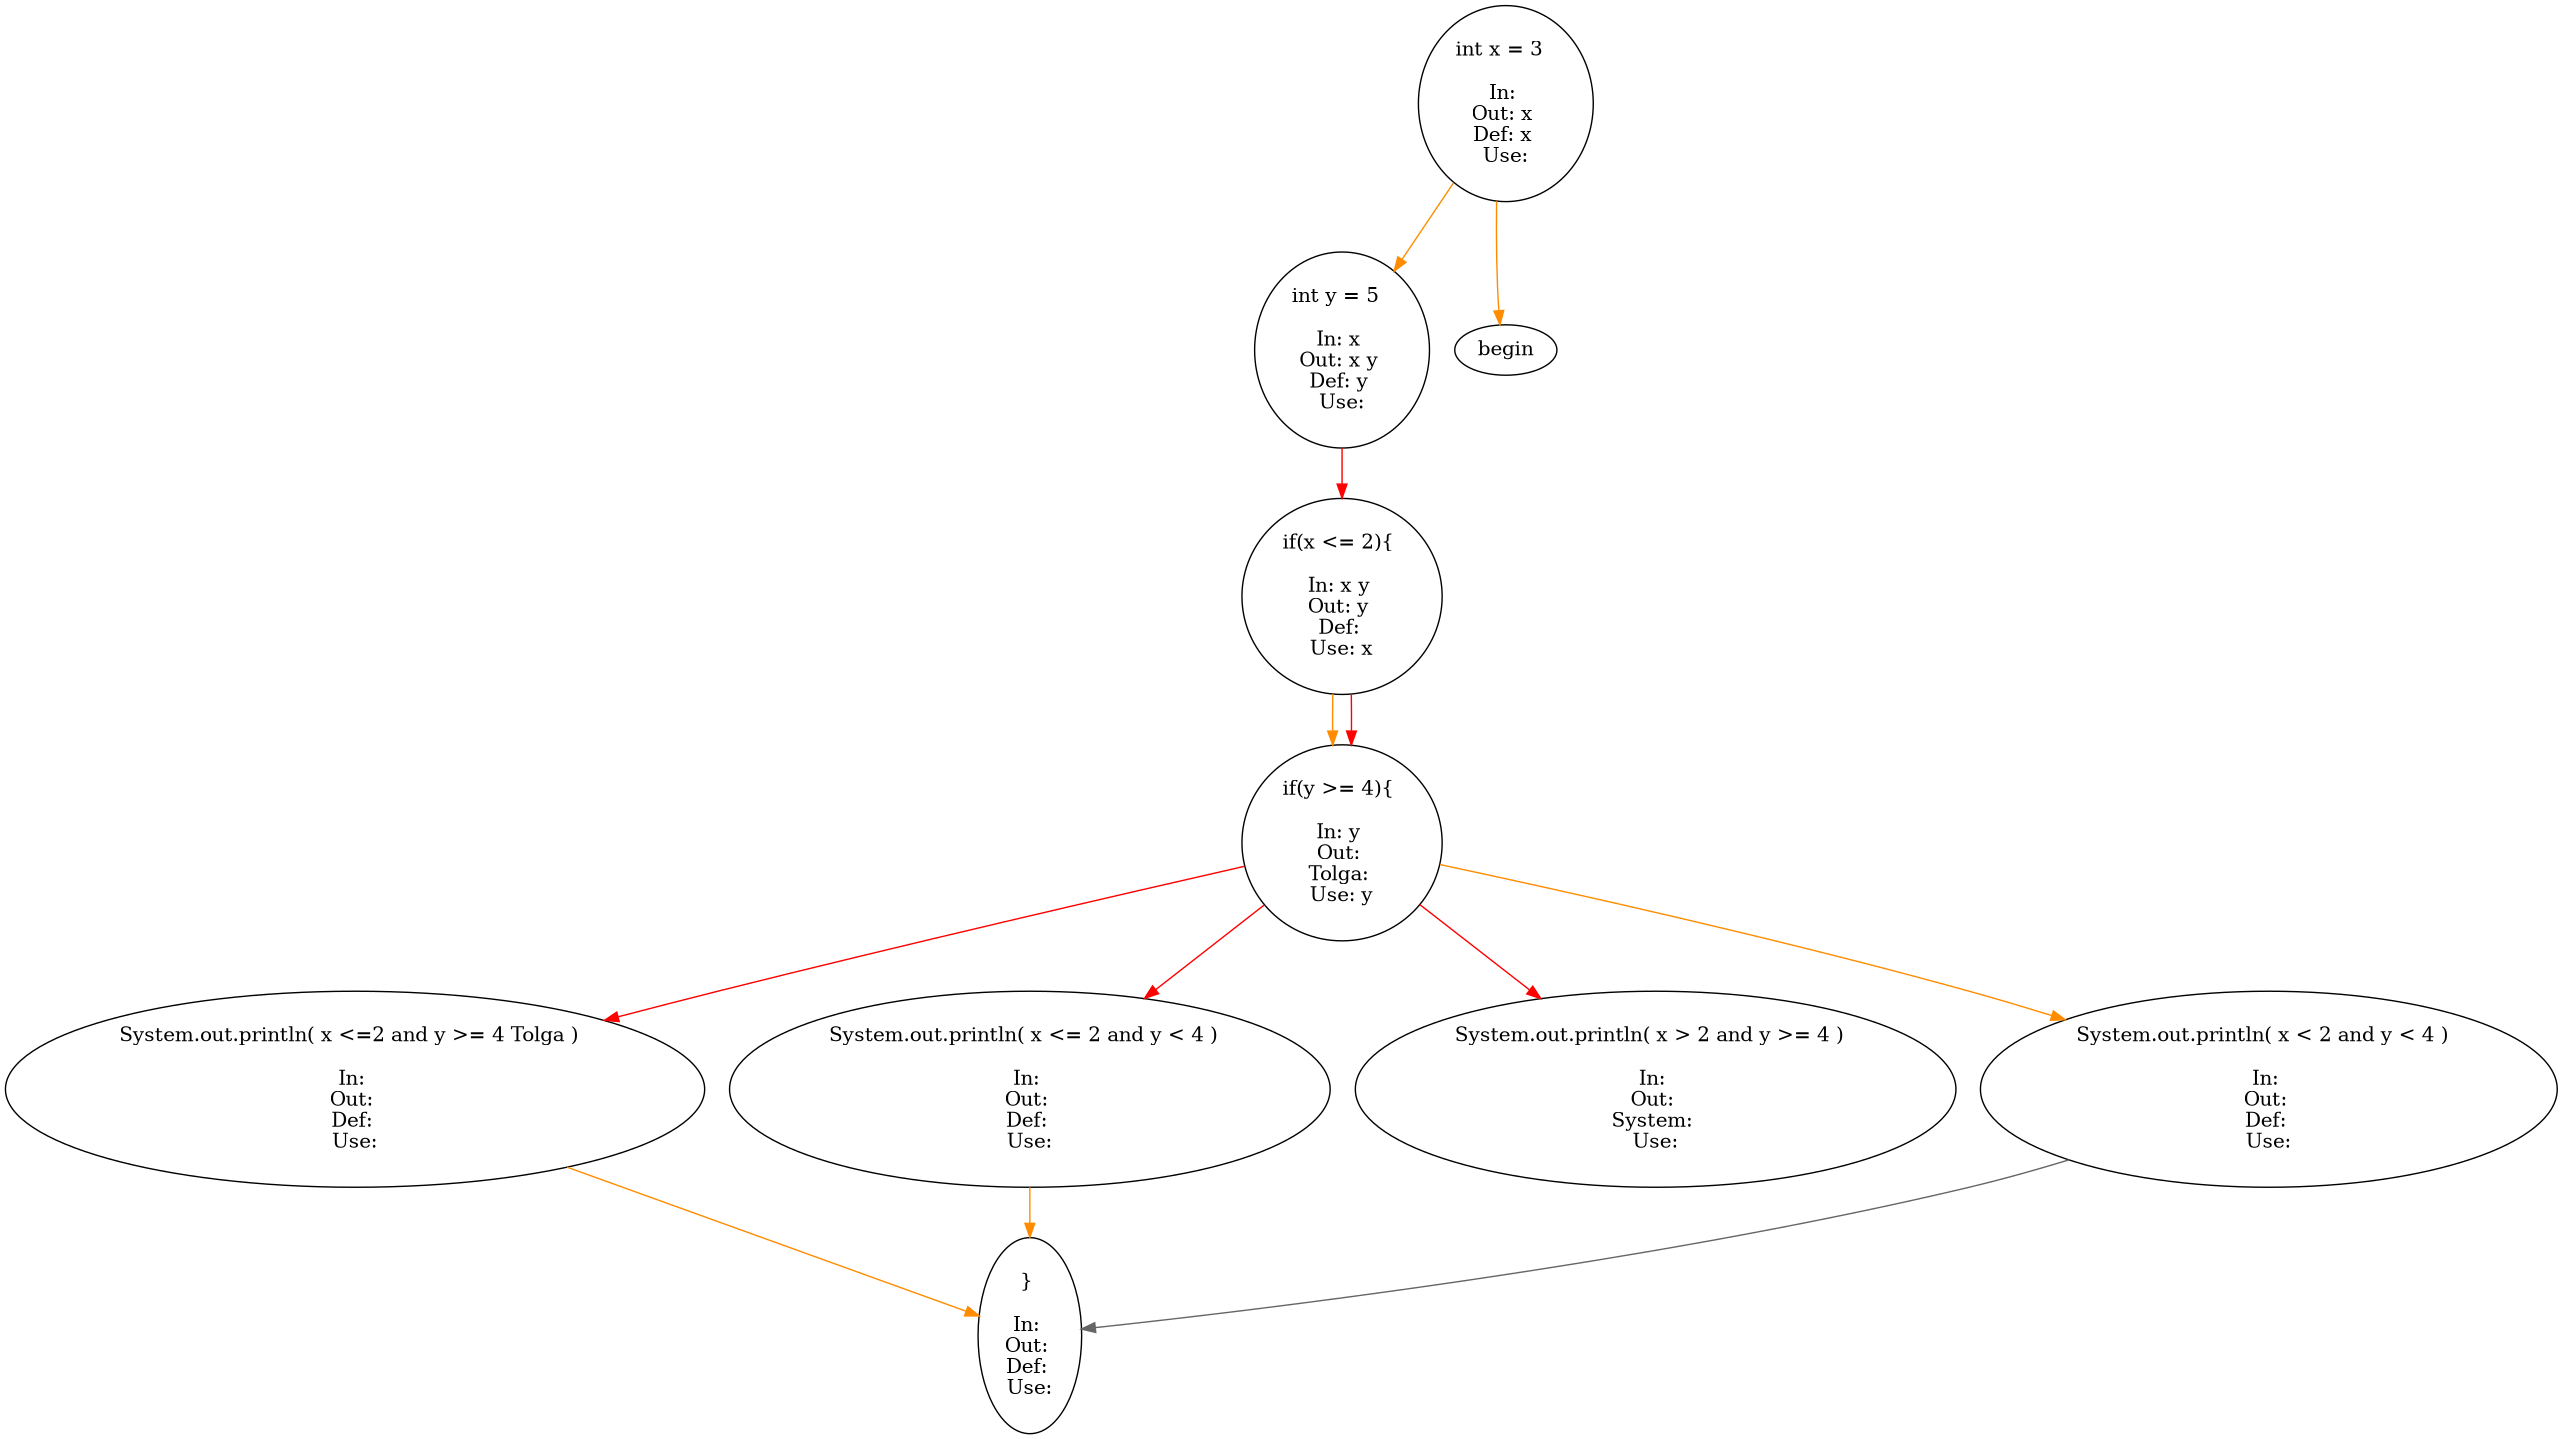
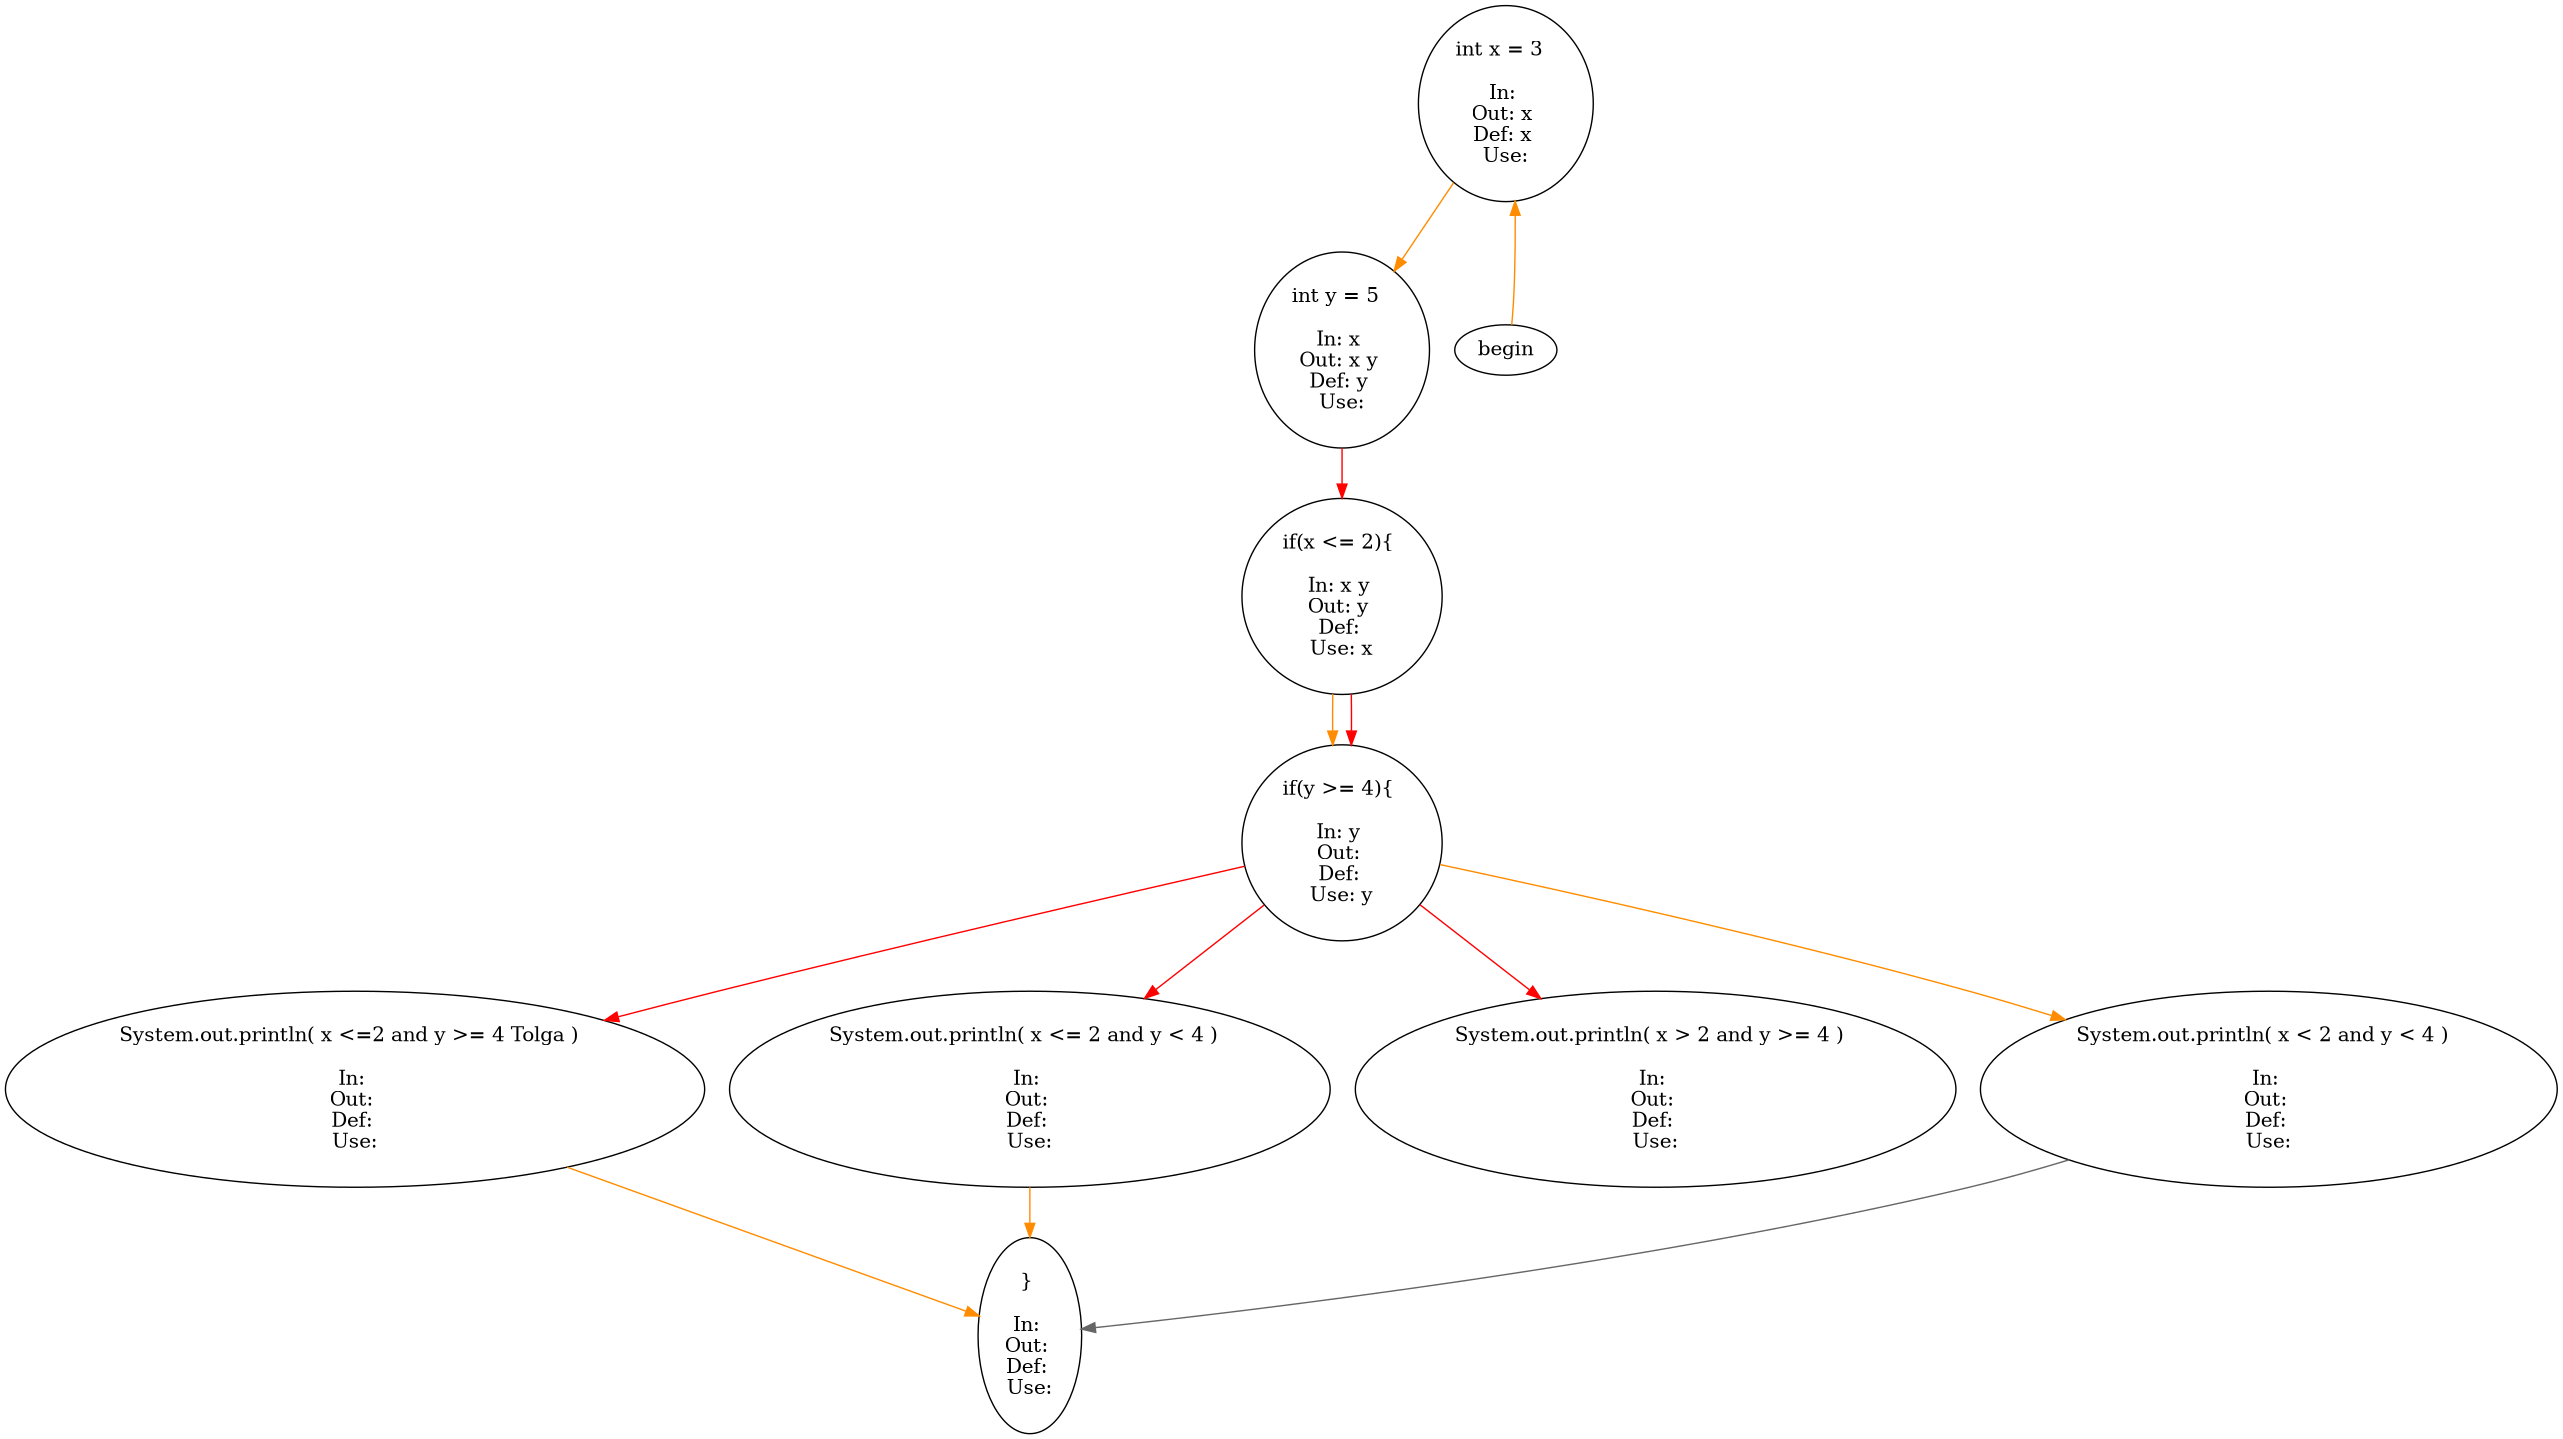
(1497, 256) -> (1515, 270)
(1342, 843) -> (1342, 843)
(1656, 1089) -> (1656, 1089)
